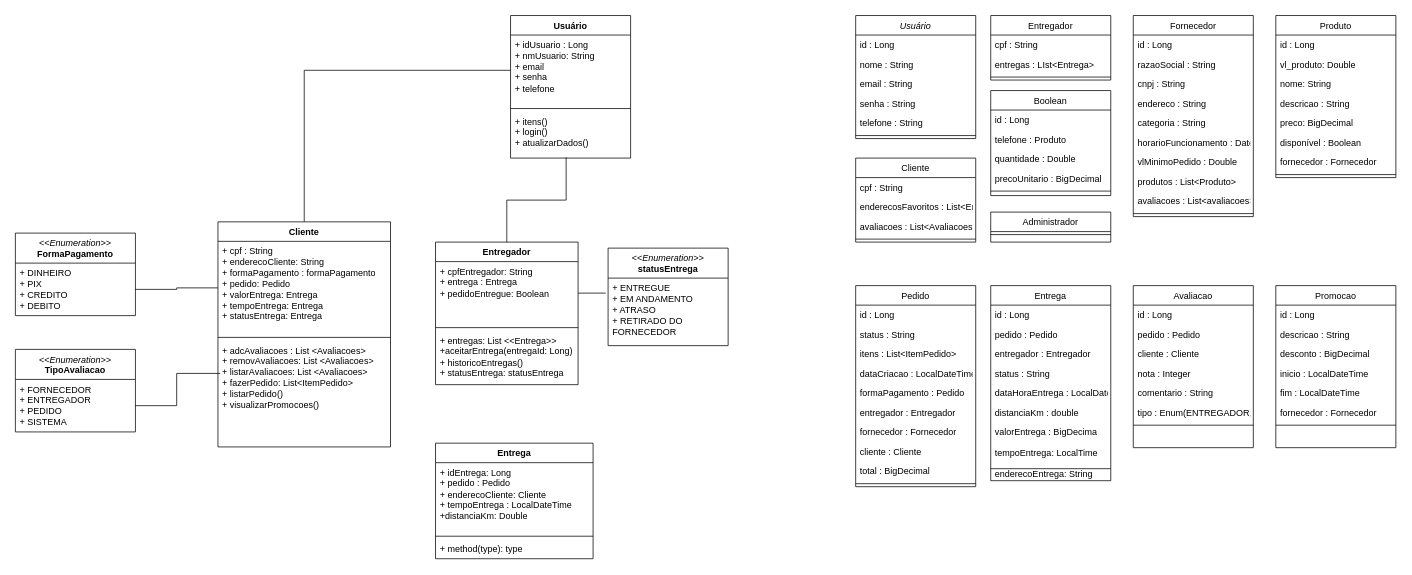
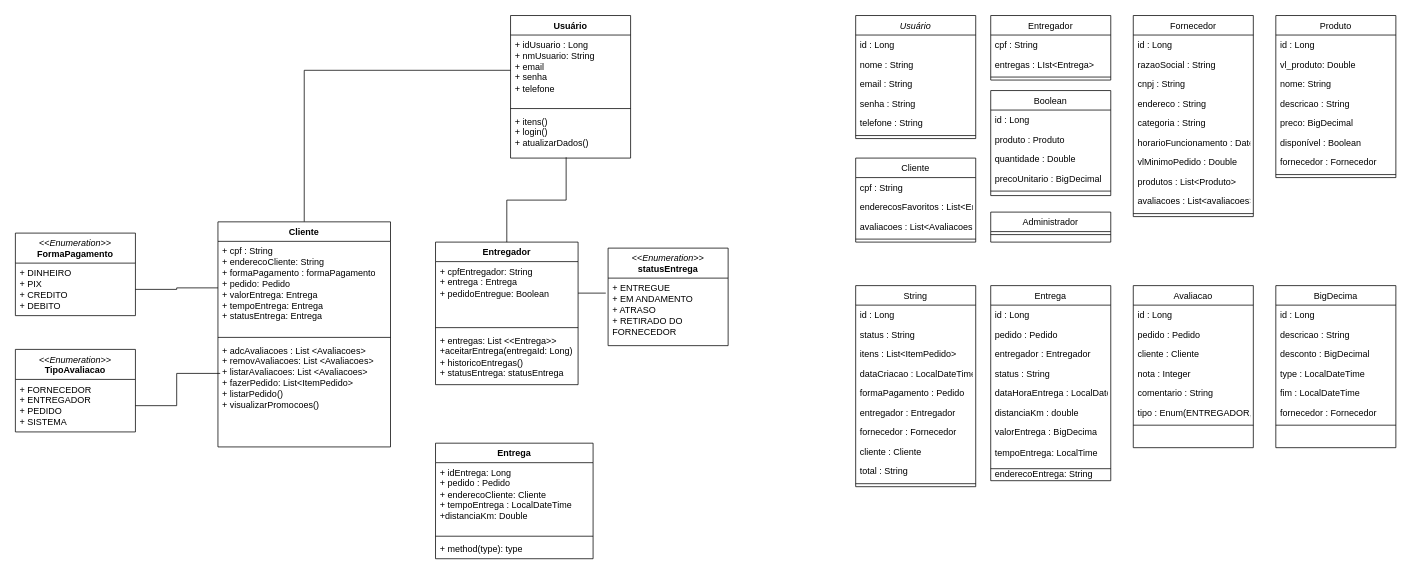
(1035, 140) -> (1034, 140)
(915, 296) -> (915, 296)
(1335, 296) -> (1335, 296)
(1326, 374) -> (1324, 374)
(897, 471) -> (889, 471)
